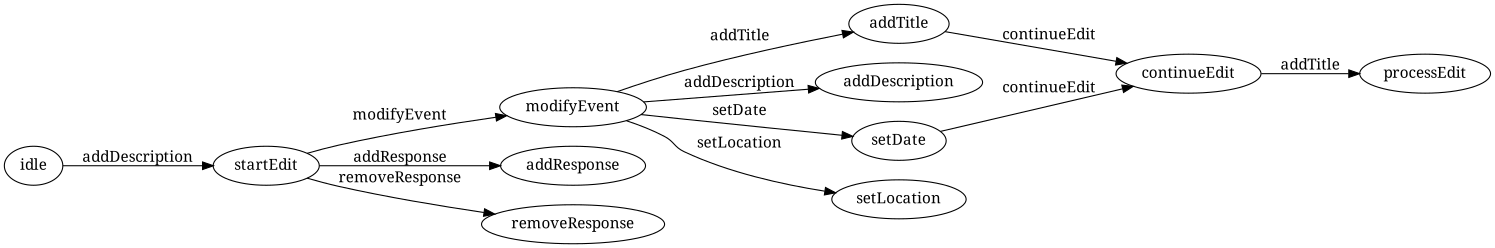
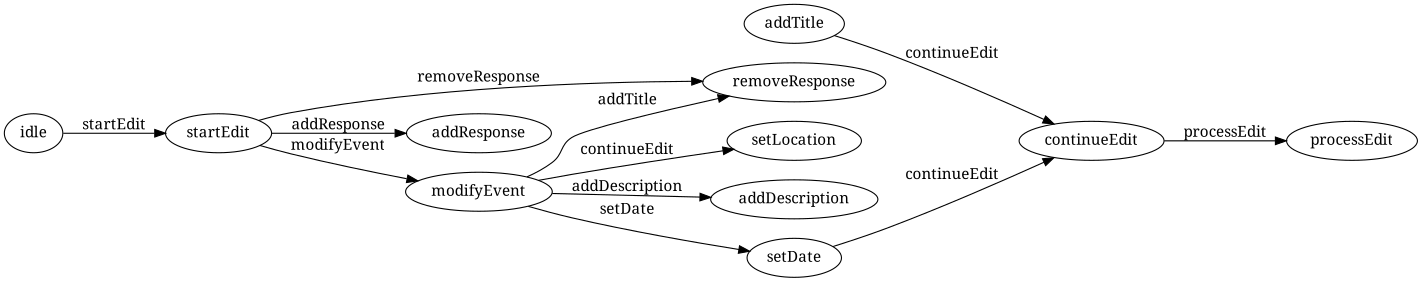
(729, 59) -> (615, 123)
(1310, 66) -> (1225, 133)
(740, 144) -> (627, 150)
(138, 158) -> (114, 125)
